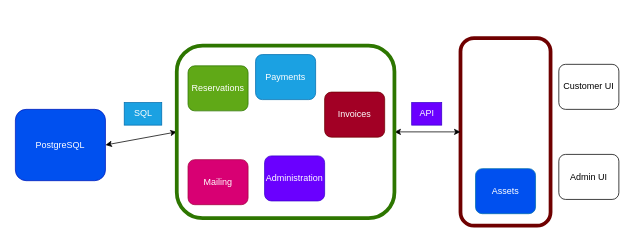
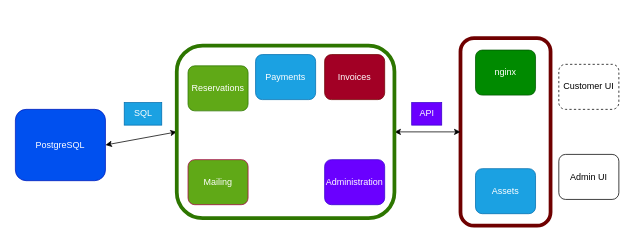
none -> (505, 72)
(588, 87) -> (588, 87)
(354, 114) -> (354, 77)
(294, 178) -> (354, 182)
(218, 182) -> (218, 182)
(505, 191) -> (505, 191)
